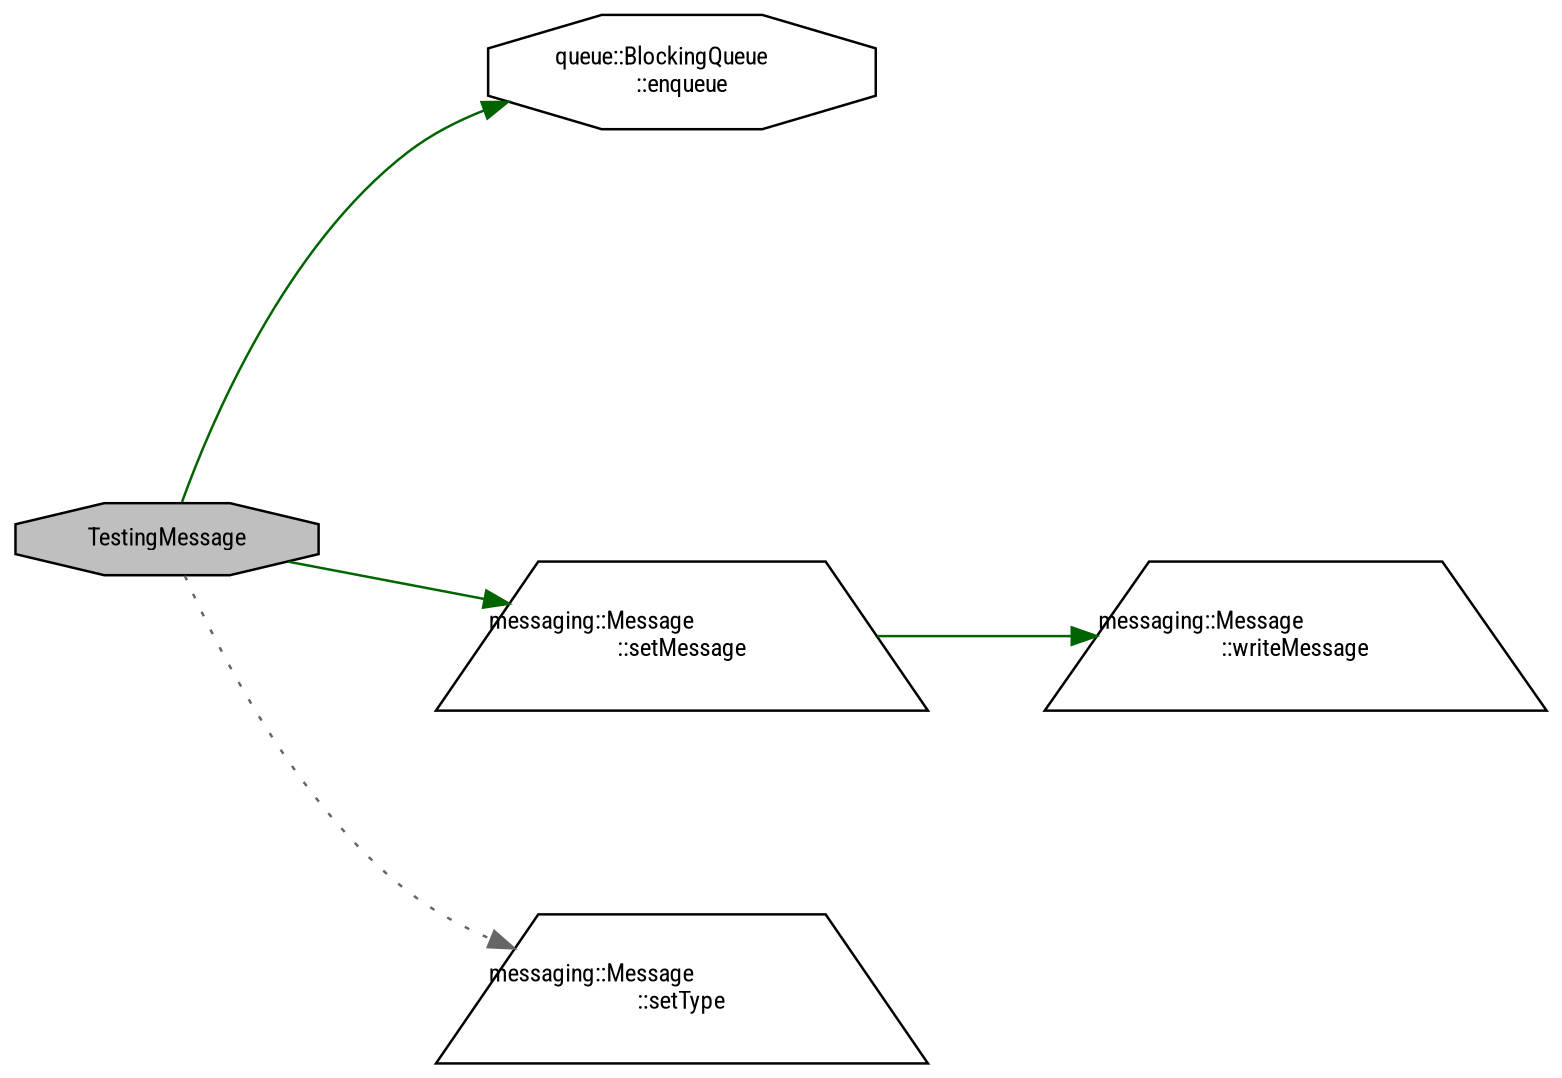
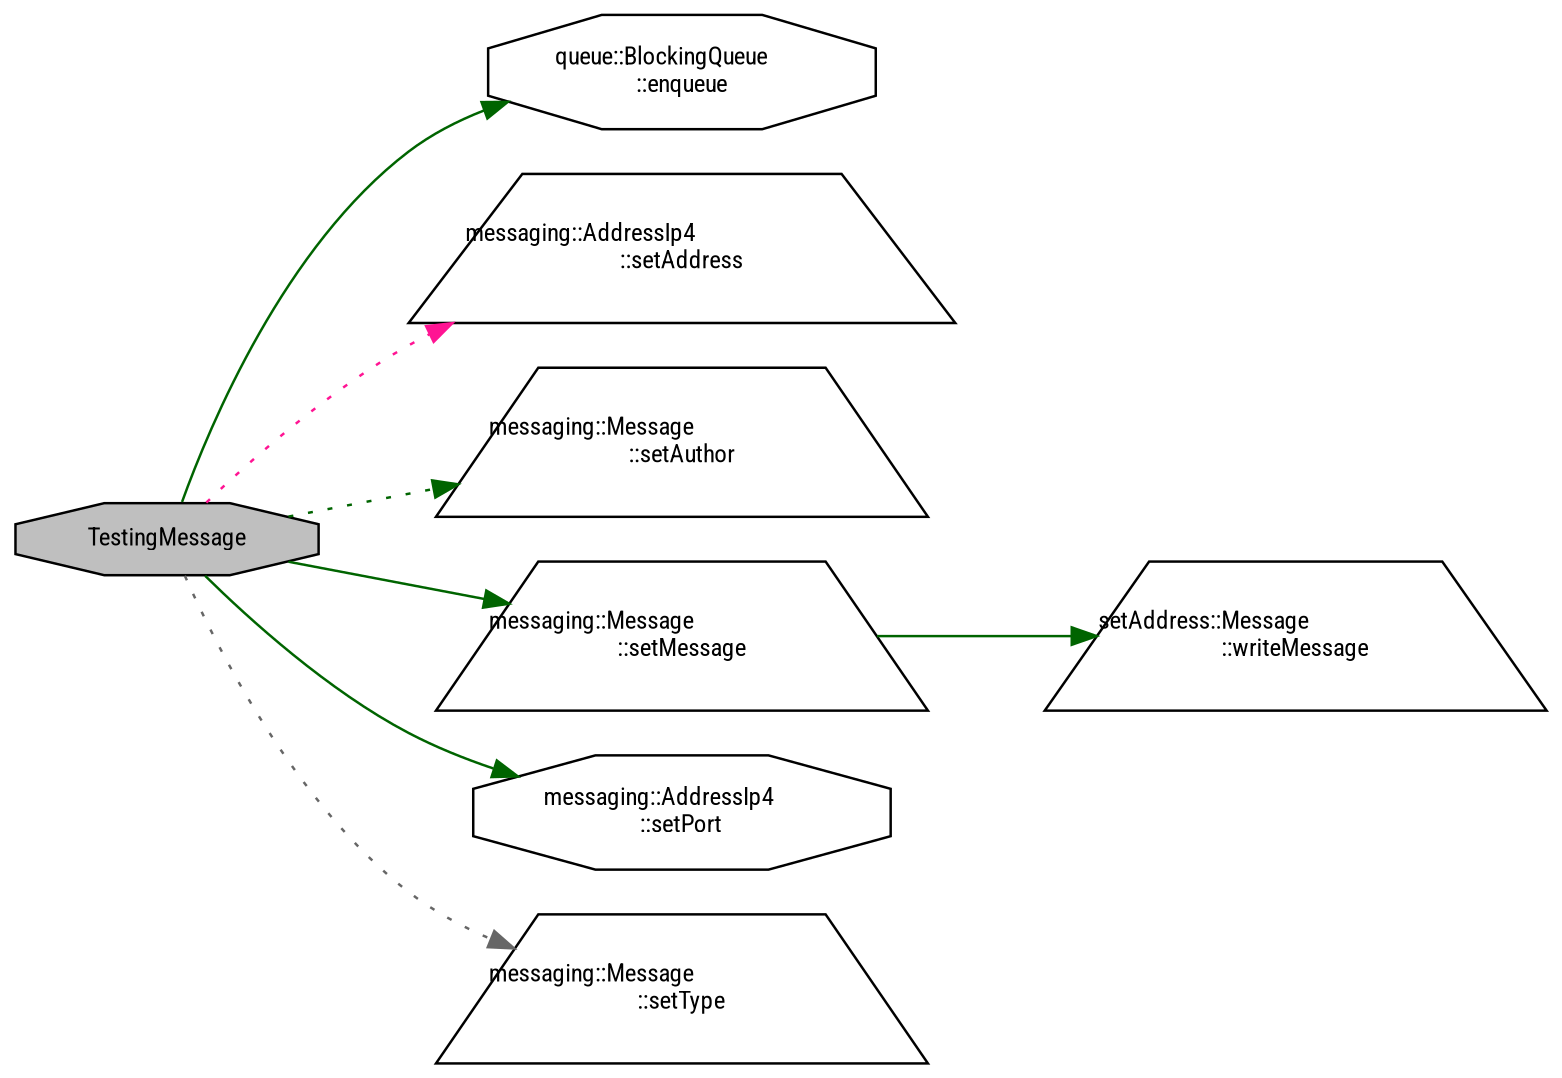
none -> (682, 248)
none -> (682, 442)
(1296, 636) -> (1296, 636)
none -> (682, 813)
